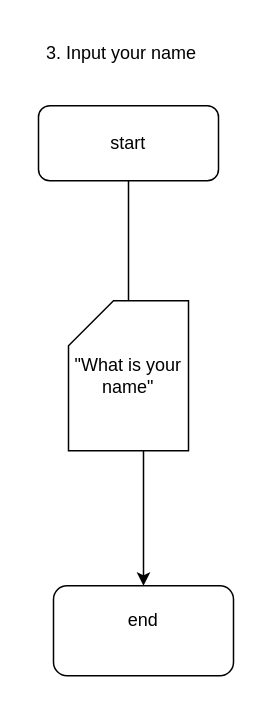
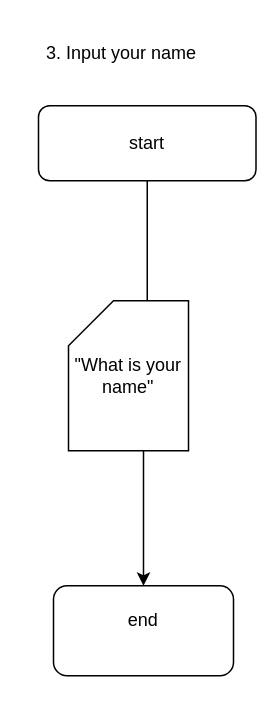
(128, 143) -> (147, 143)
